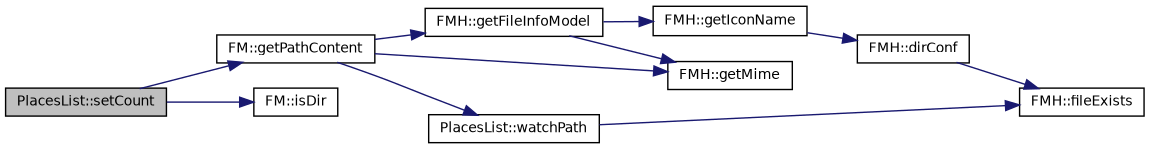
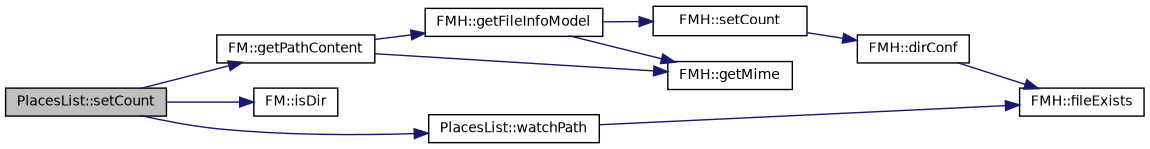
(730, 21) -> (730, 21)
(401, 86) -> (276, 133)
